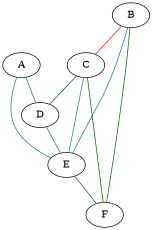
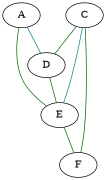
(131, 15) -> none
(14, 126) -> (19, 72)
(53, 140) -> (53, 90)
